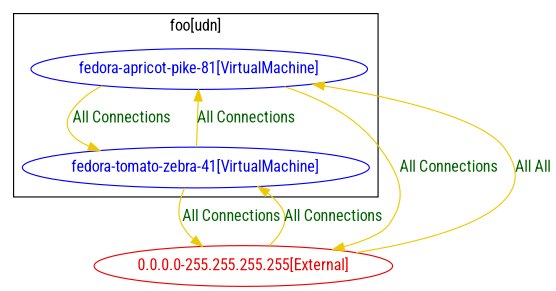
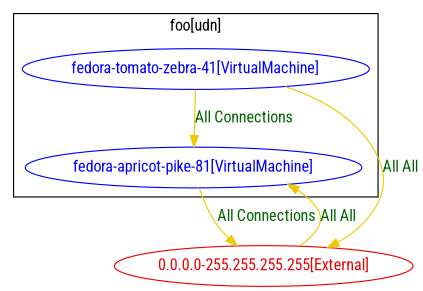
(70, 114) -> none
(232, 217) -> (401, 168)
(285, 219) -> none
